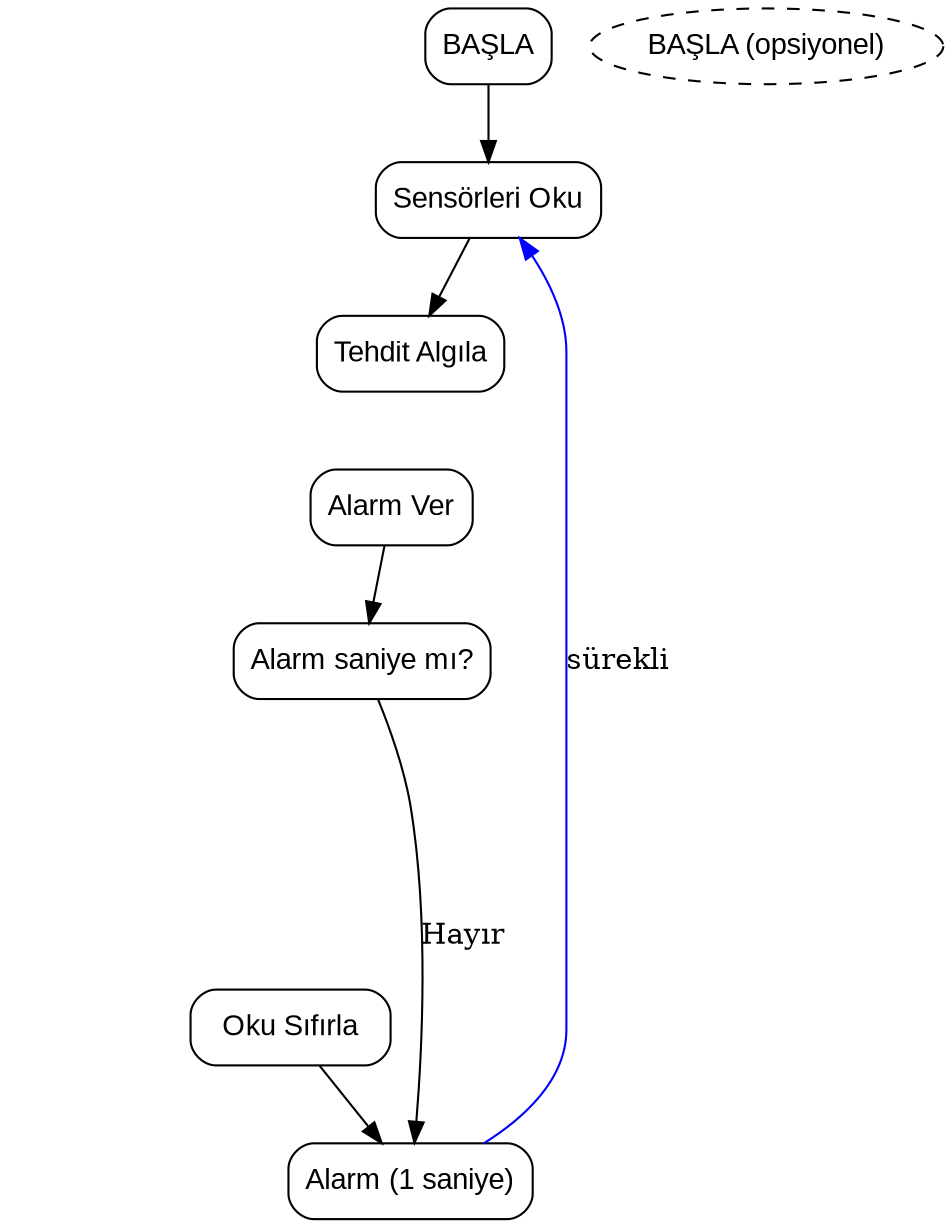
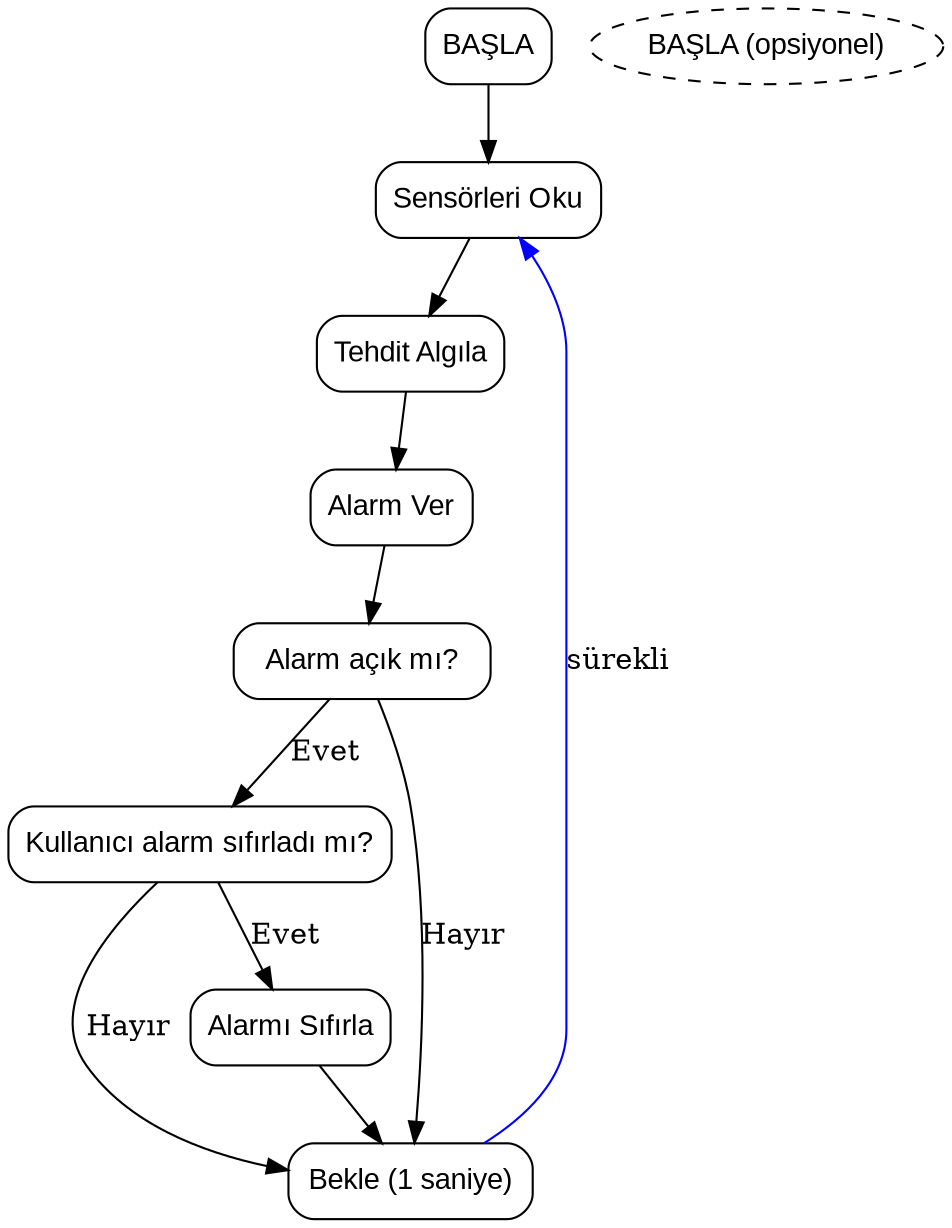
none -> (402, 420)
(362, 661) -> (362, 661)
none -> (200, 844)
(291, 1028) -> (291, 1028)
(411, 1181) -> (411, 1181)
